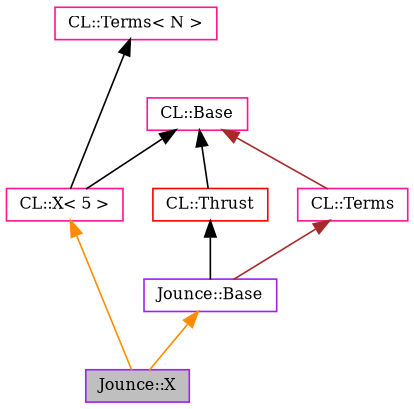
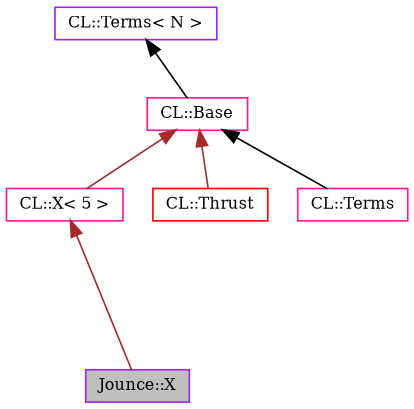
(136, 23) -> (136, 23)
(97, 122) -> (171, 76)
(124, 164) -> (124, 164)
(282, 164) -> (282, 164)
(205, 168) -> (205, 168)
(210, 295) -> none
(104, 303) -> (104, 303)
